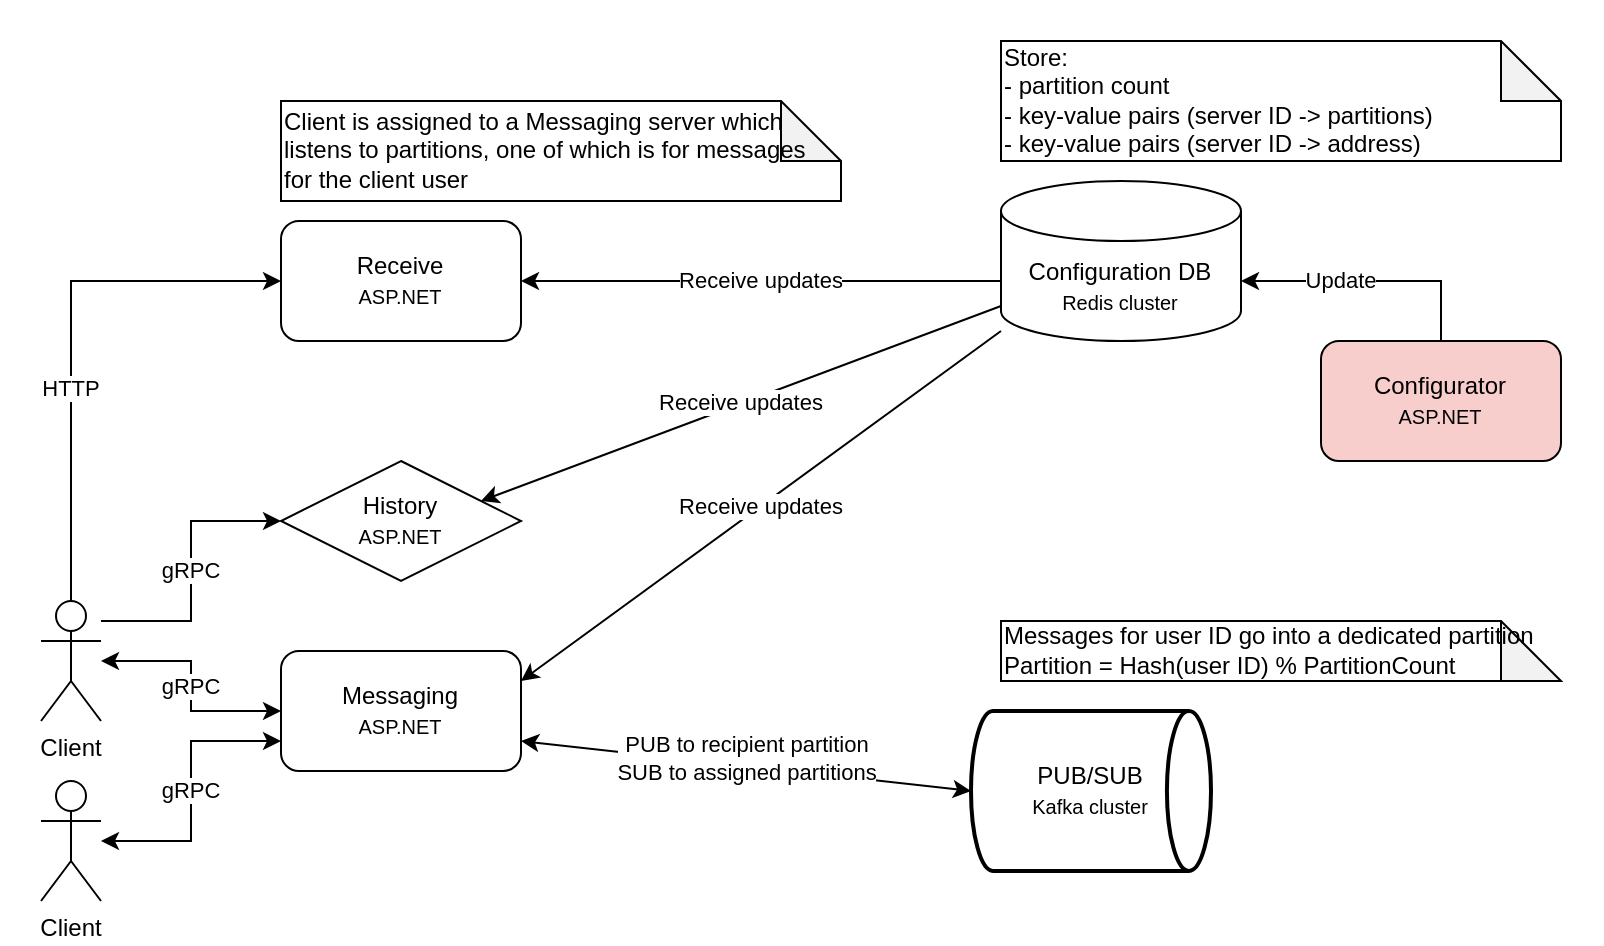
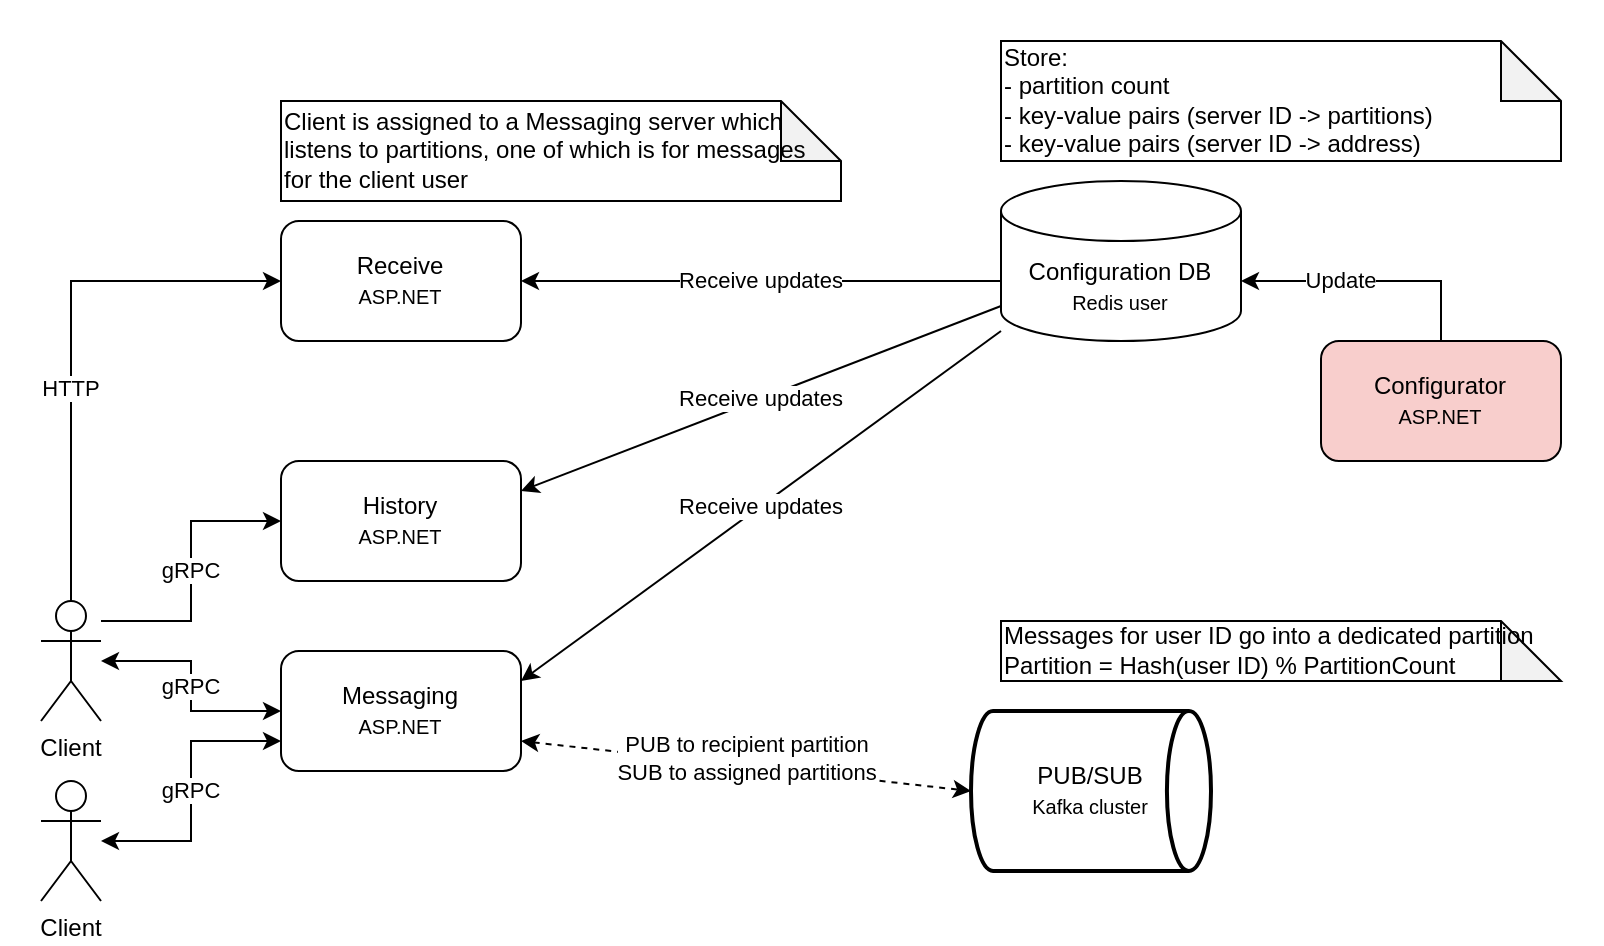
(1121, 287) -> (1121, 287)
(401, 521) -> (401, 521)
(577, 747) -> (577, 747)
